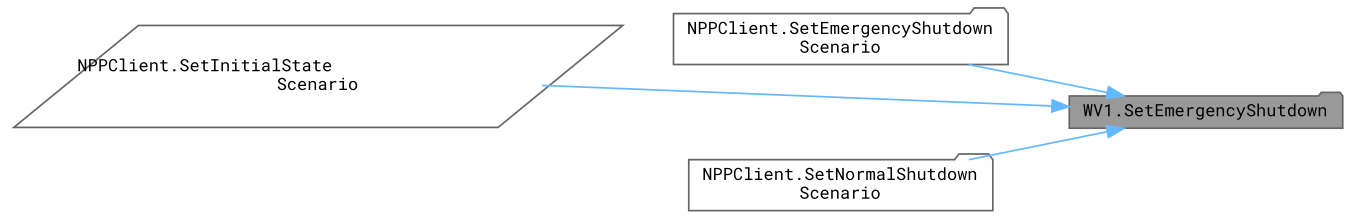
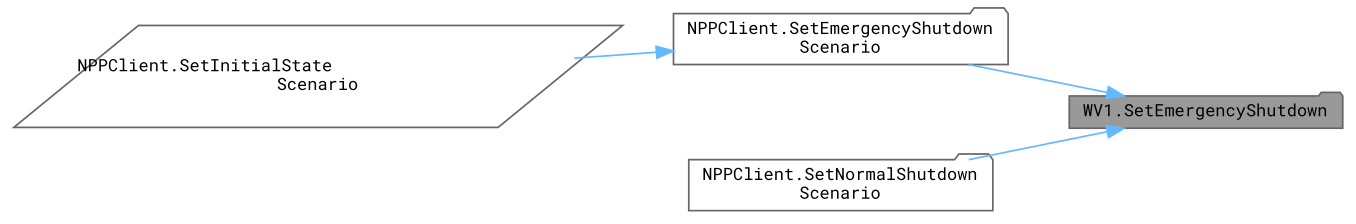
(797, 96) -> (615, 55)
